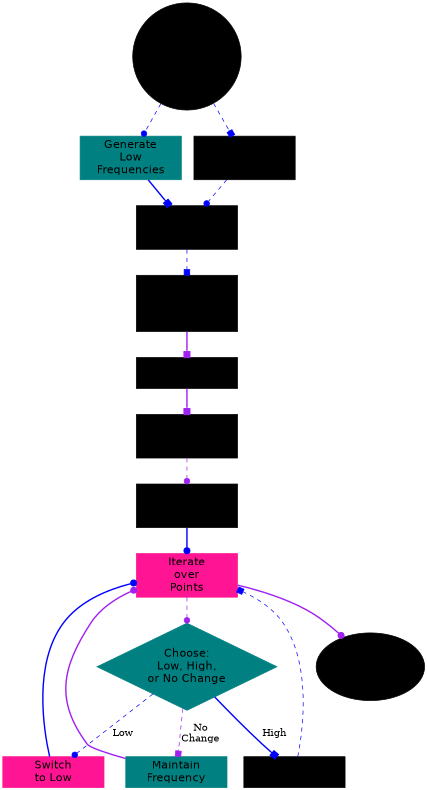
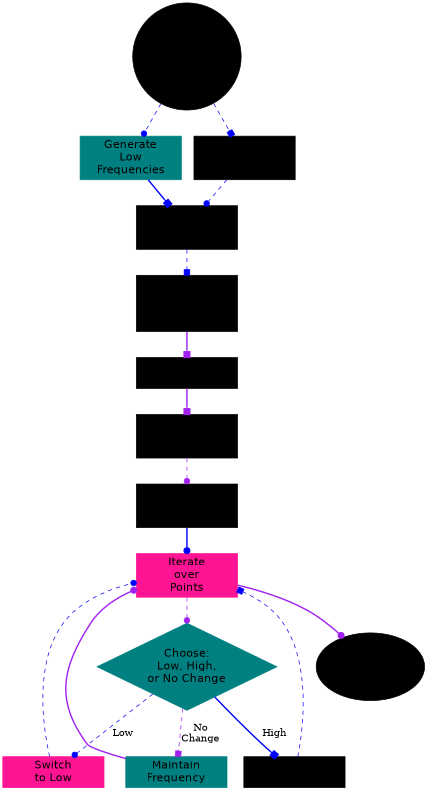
(50, 649) -> (50, 649)
